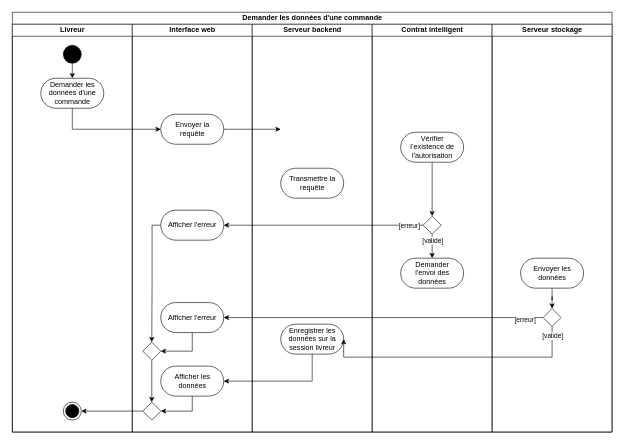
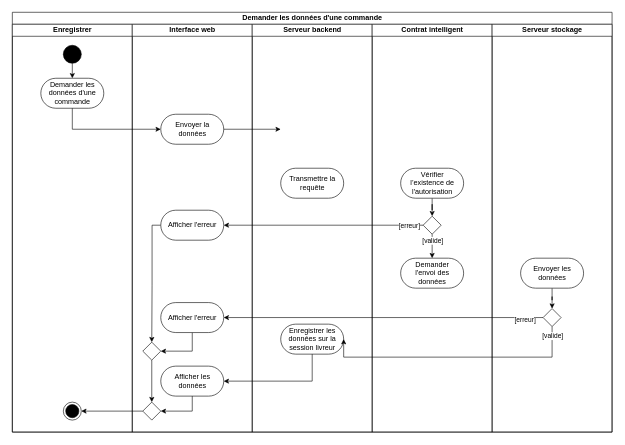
(73, 30) -> (73, 30)
(193, 129) -> (193, 129)
(432, 147) -> (432, 183)
